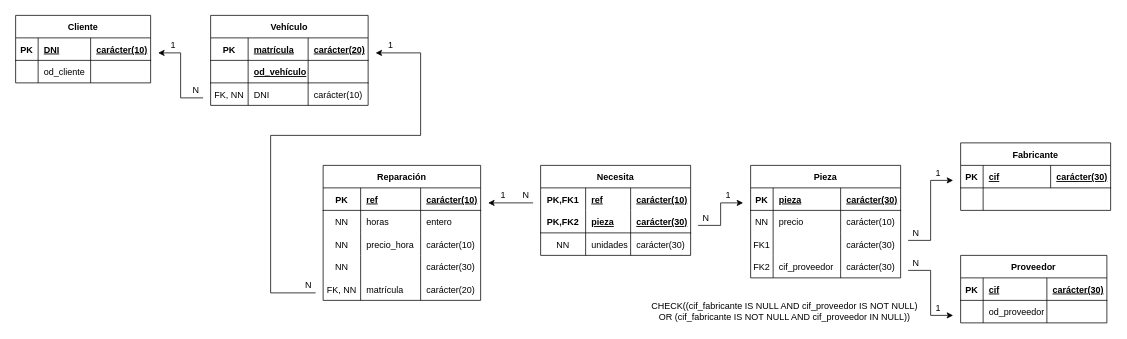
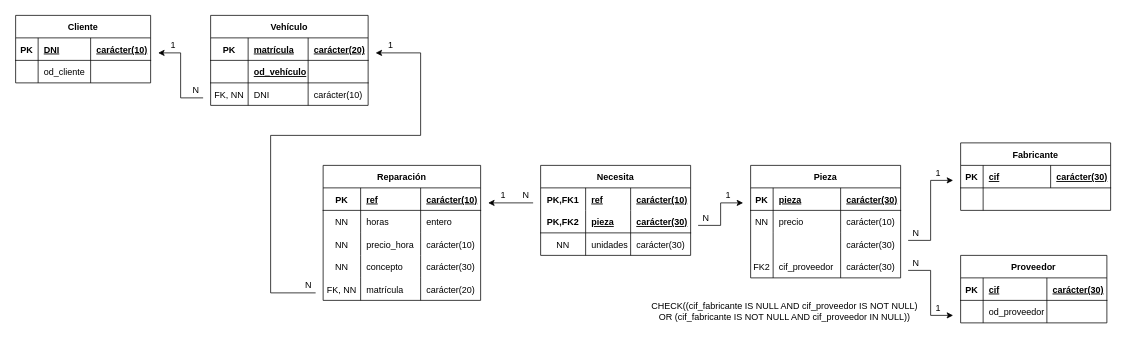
(762, 244) -> none
none -> (390, 267)
